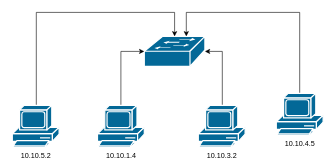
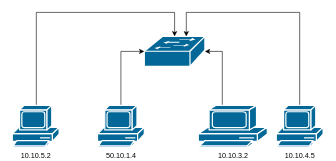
(300, 114) -> (300, 126)
(222, 126) -> (233, 126)
(121, 156) -> (121, 156)
